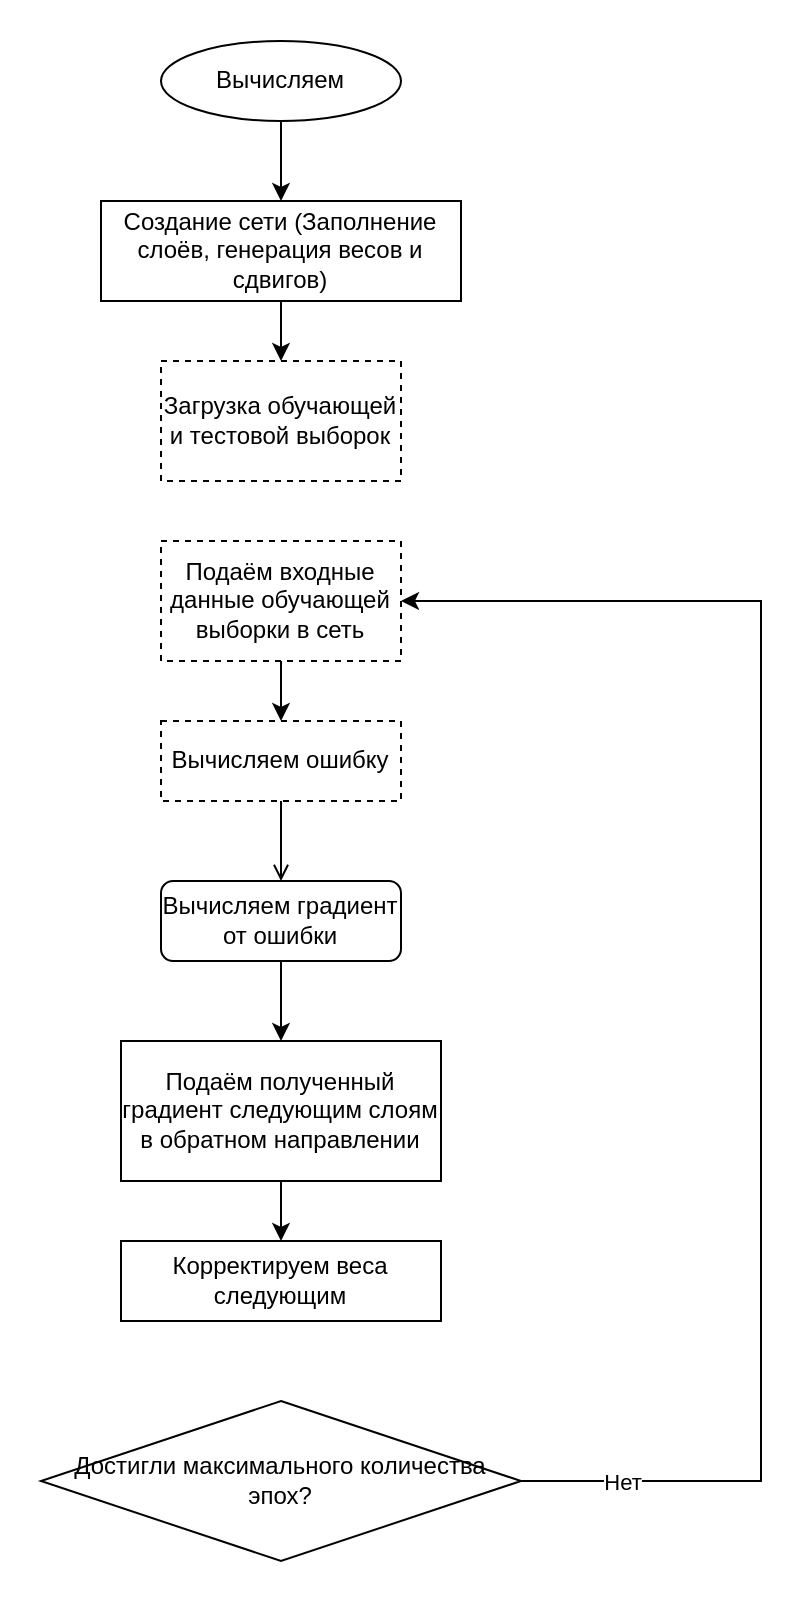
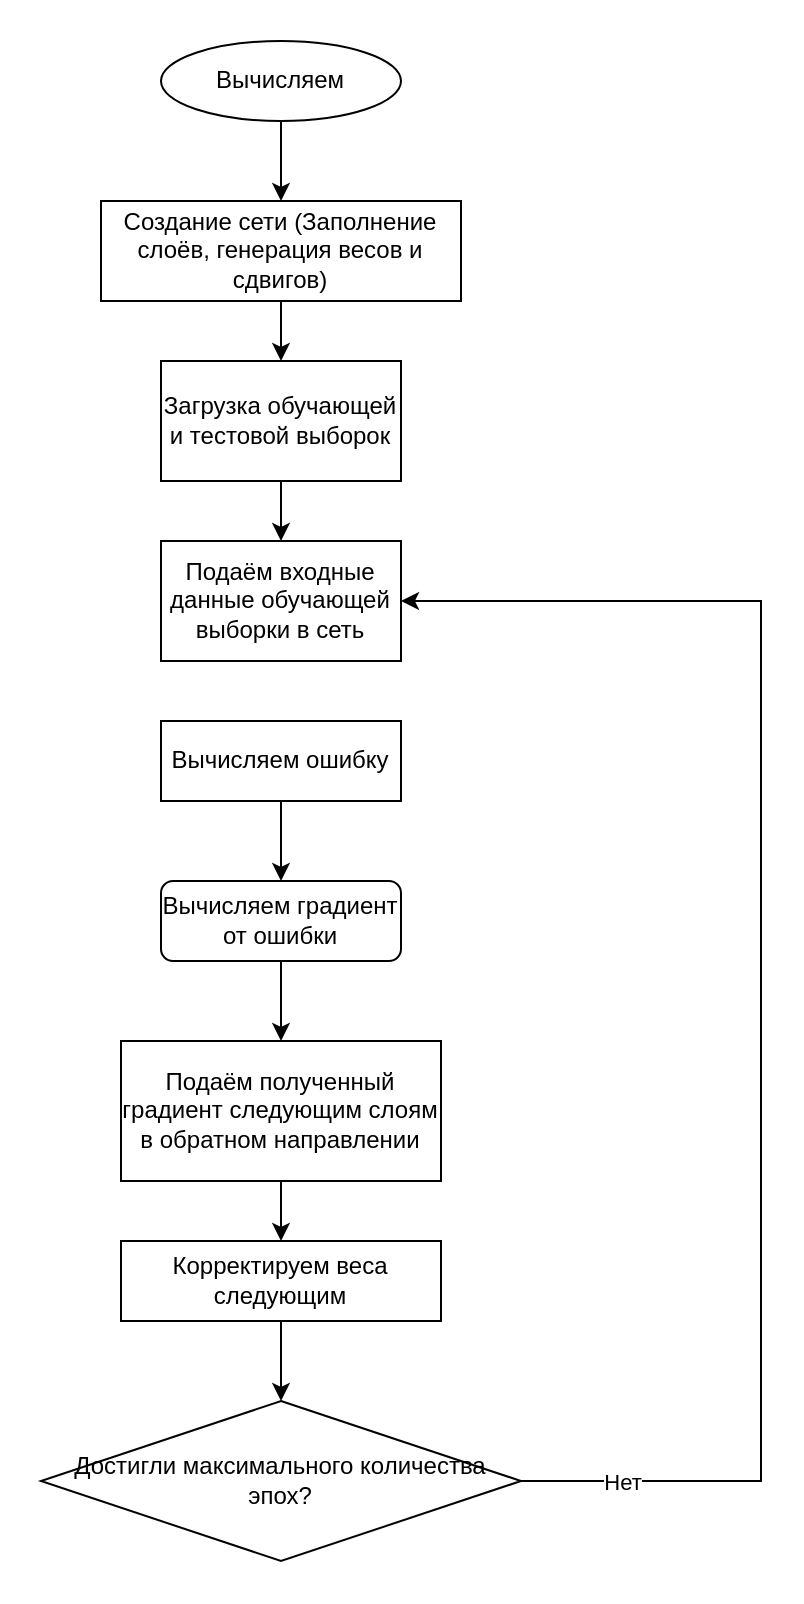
(281, 421) -> (281, 421)
none -> (281, 518)
(281, 601) -> (281, 601)
(281, 698) -> none
(281, 761) -> (281, 761)
(281, 868) -> (281, 866)
none -> (281, 1354)
